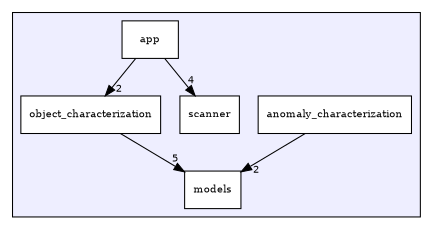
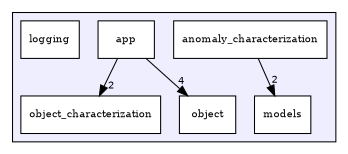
none -> (50, 40)
(210, 115) -> (208, 115)
(148, 150) -> none
